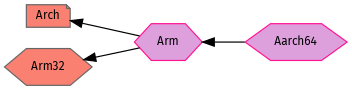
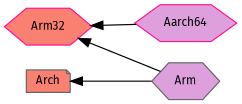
(168, 42) -> (186, 81)
(230, 42) -> (120, 25)
(48, 67) -> (48, 27)
